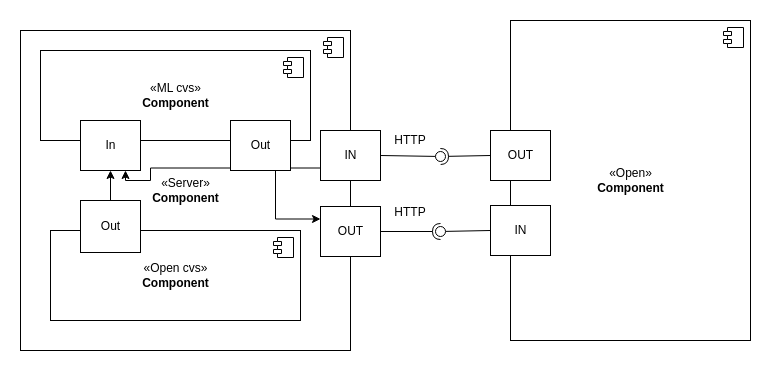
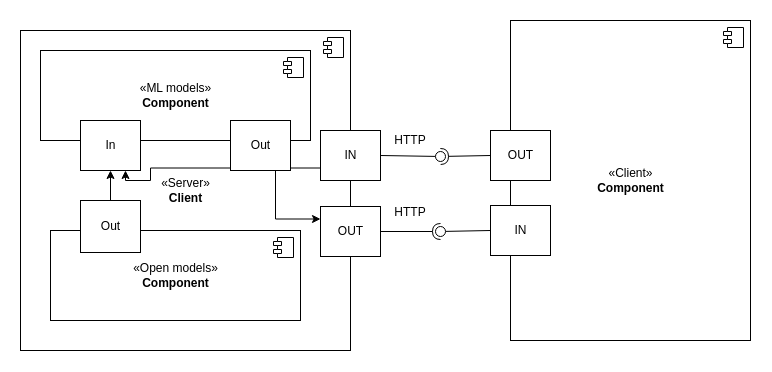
(176, 96) -> (176, 96)
(631, 181) -> (631, 181)
(186, 191) -> (186, 191)
(176, 276) -> (176, 276)
